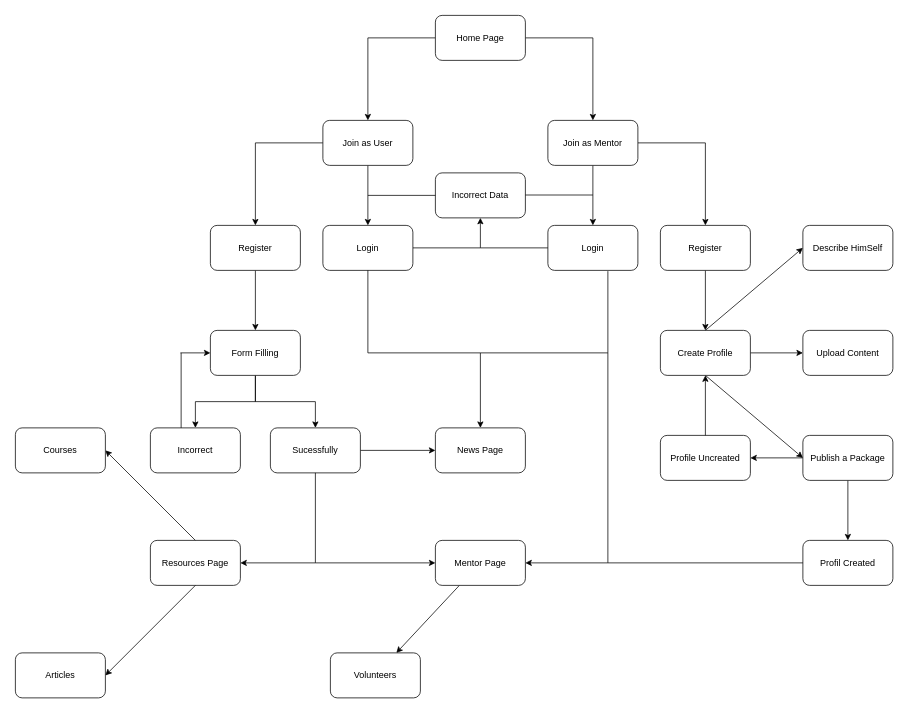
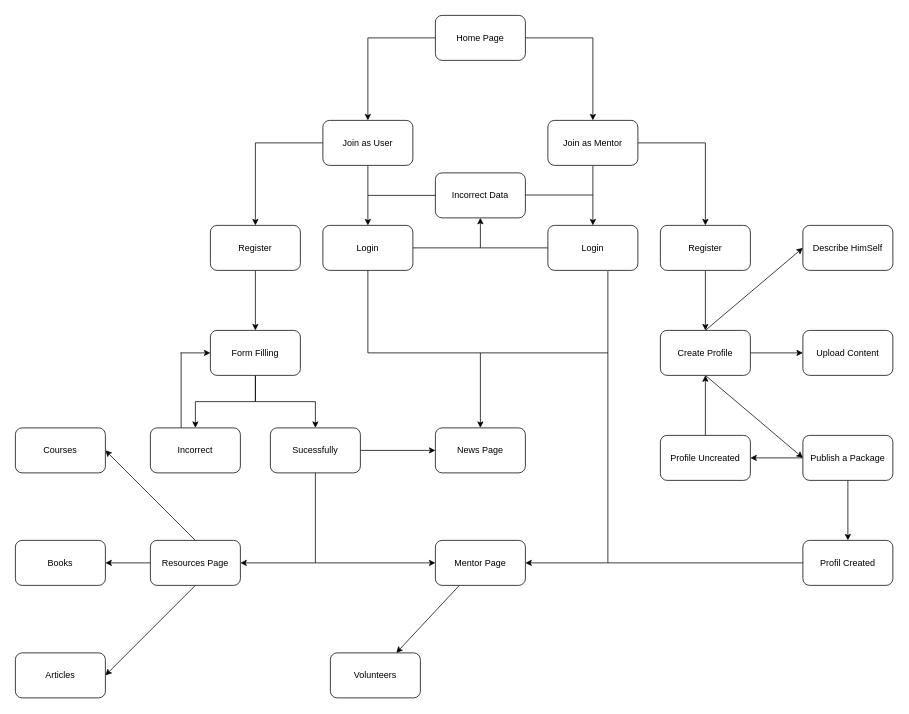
none -> (60, 563)
none -> (112, 563)
